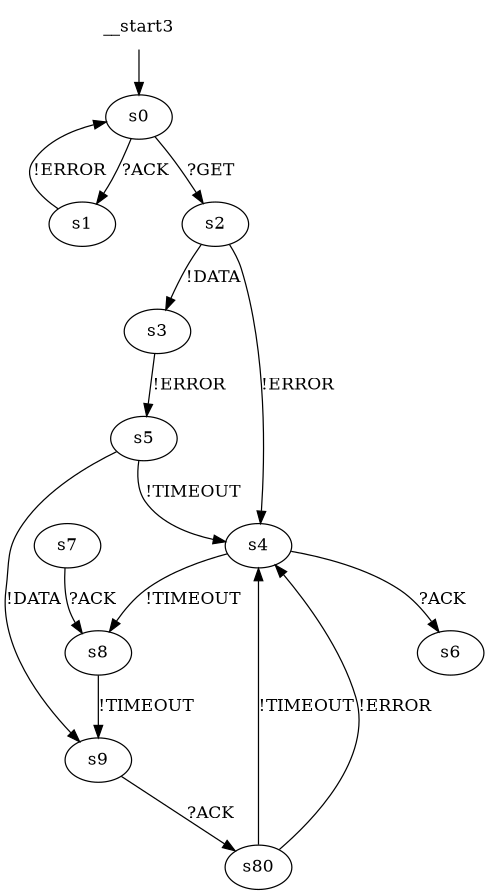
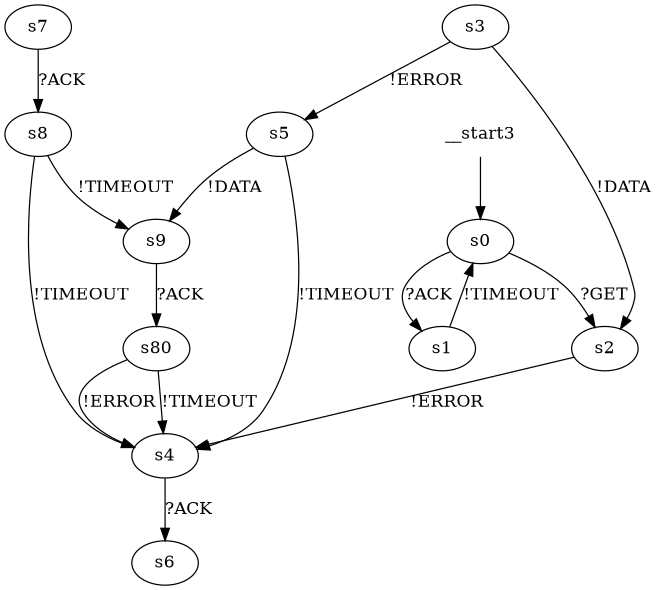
(70, 171) -> (511, 295)
(185, 271) -> (585, 173)
(165, 577) -> (36, 317)
